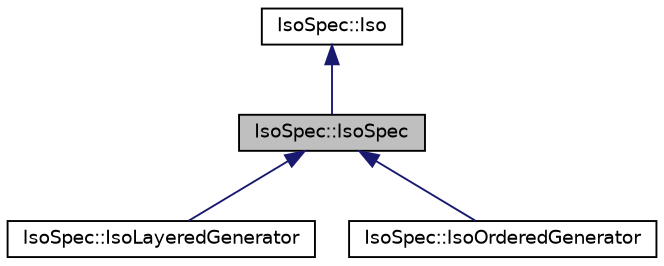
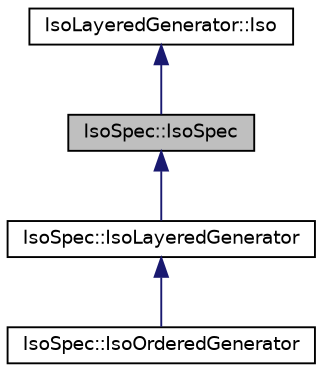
(332, 27) -> (161, 27)
(426, 191) -> (161, 302)
